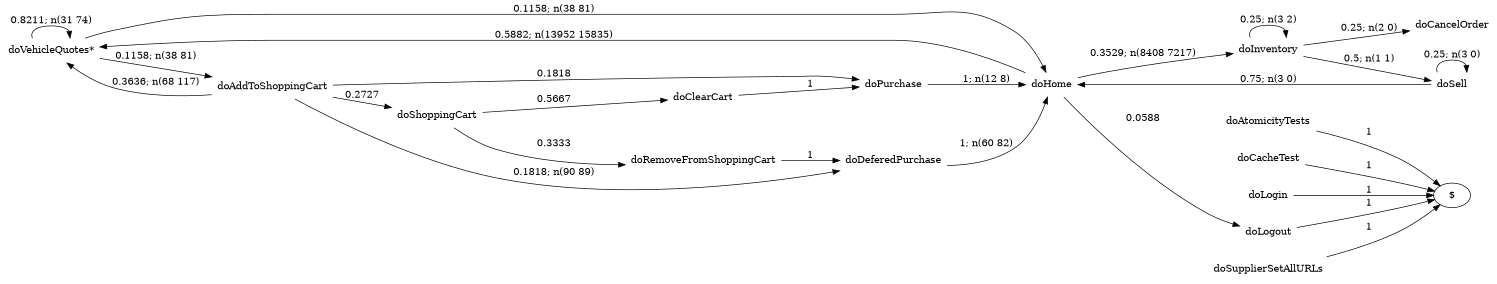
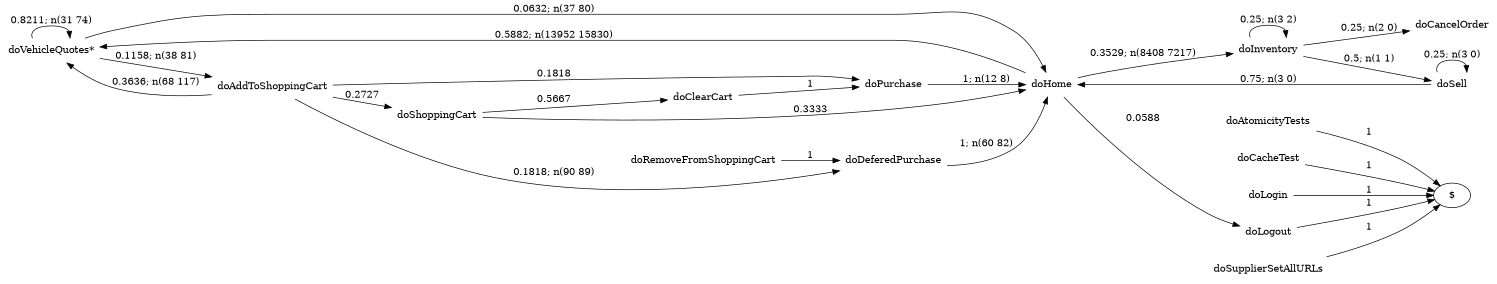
(554, 9) -> (554, 9)
(554, 35) -> (554, 35)
(533, 158) -> (751, 118)
